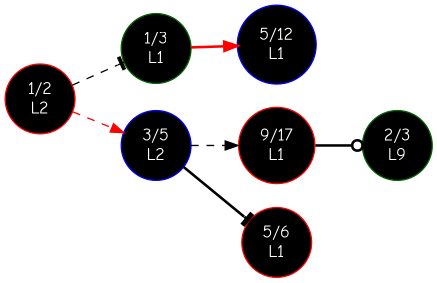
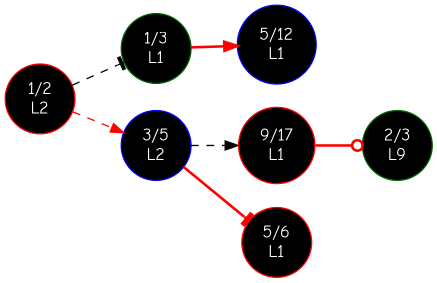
(334, 145) -> (334, 145)
(214, 192) -> (214, 192)
